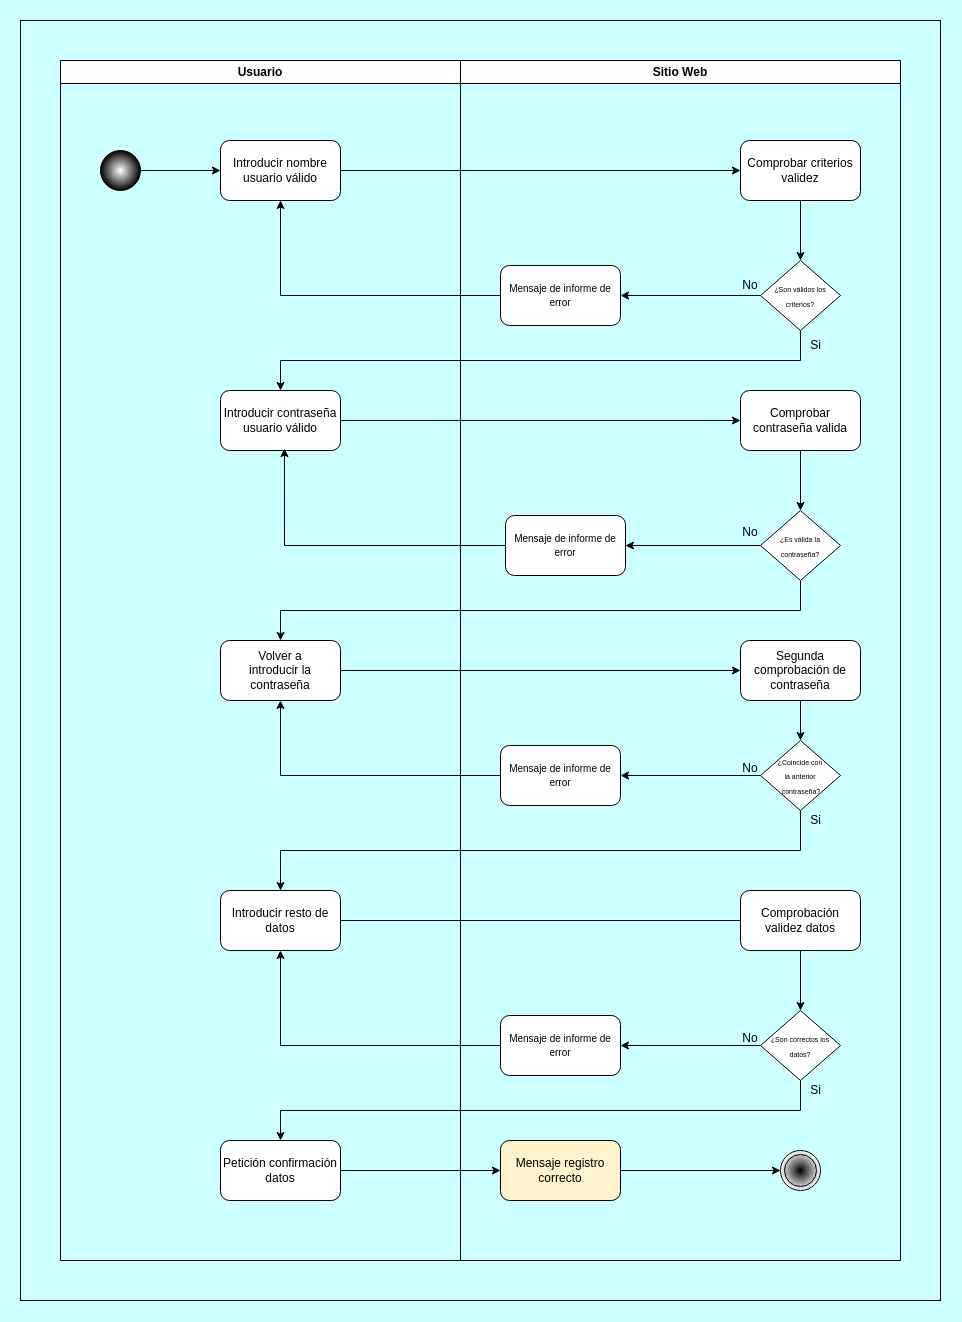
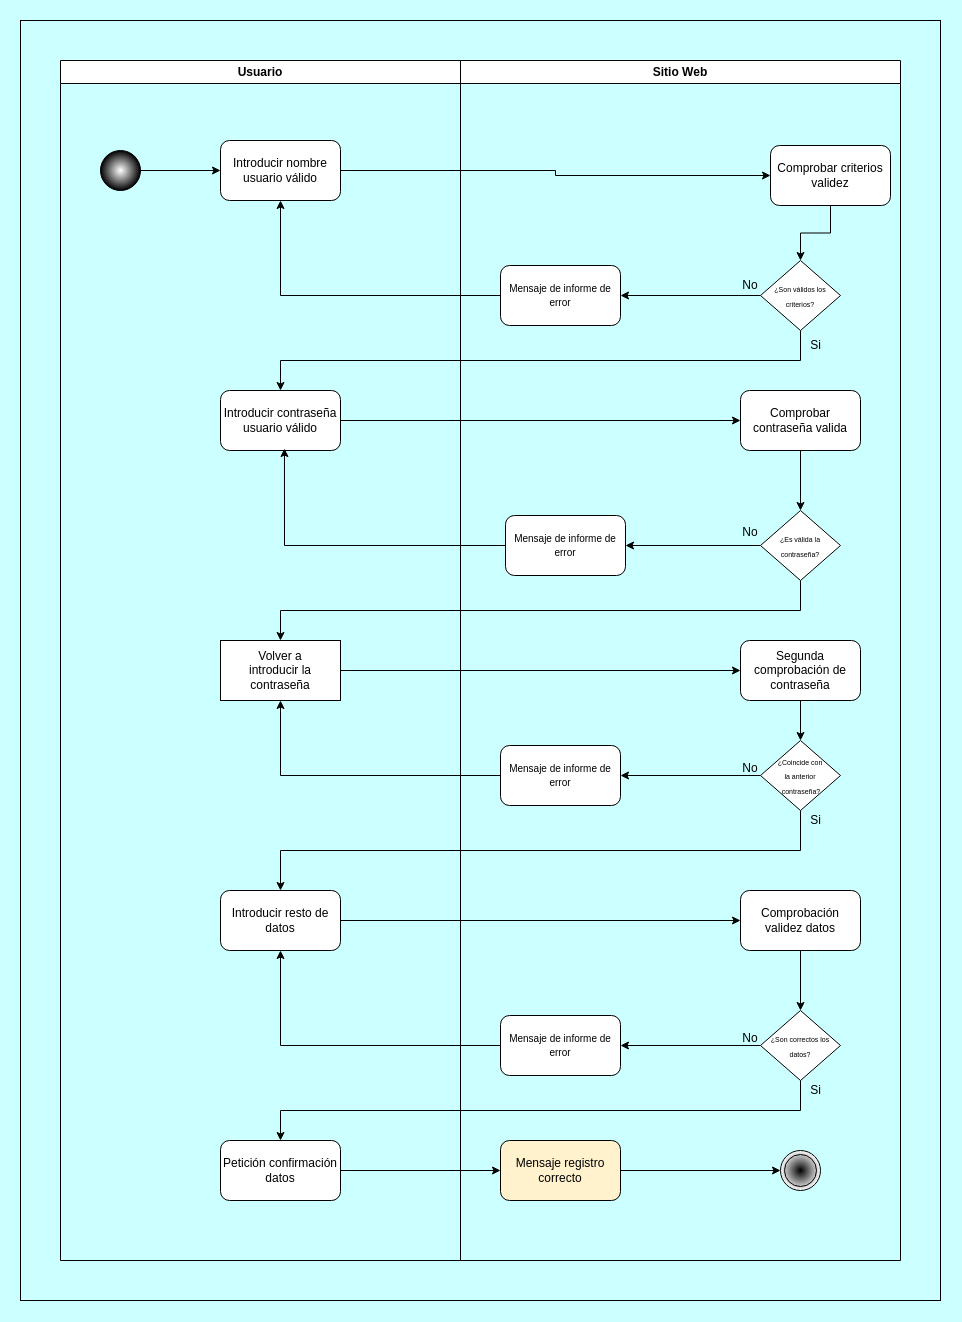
(801, 171) -> (831, 176)
(281, 671) -> (281, 671)
(735, 921) -> (732, 921)
